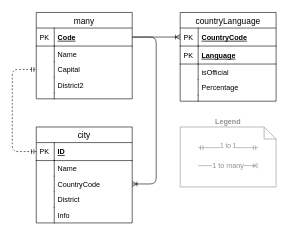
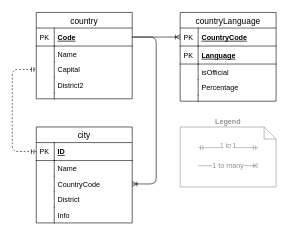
(84, 21) -> (84, 21)
